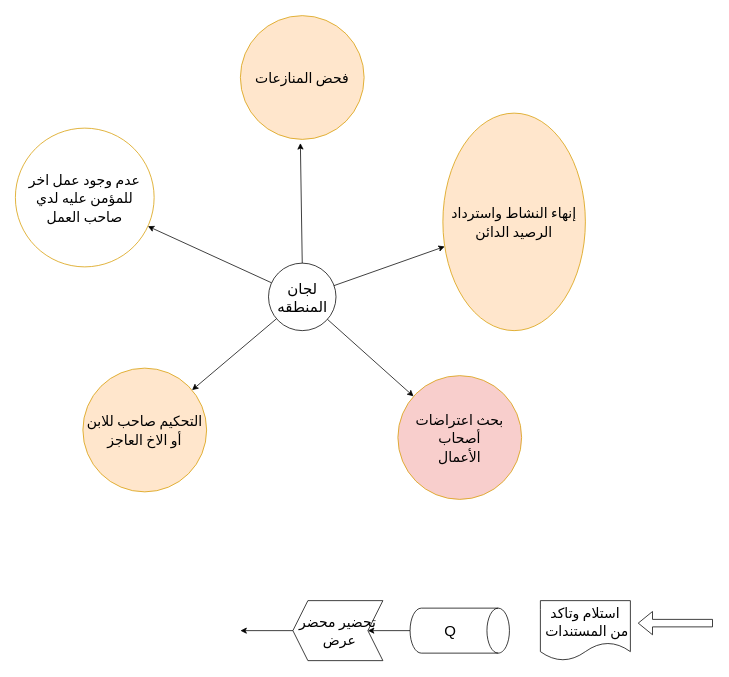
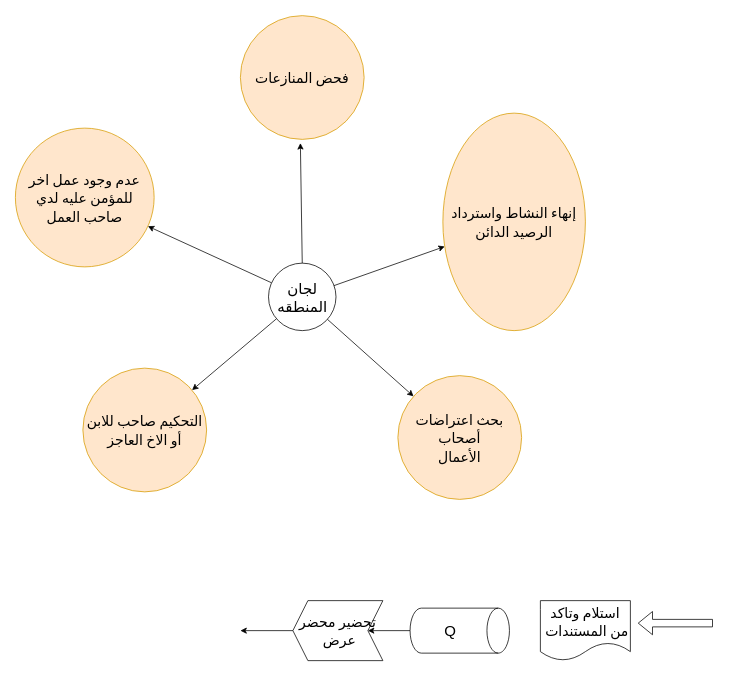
(85, 197) -> (85, 197)
(460, 437) -> (460, 437)
